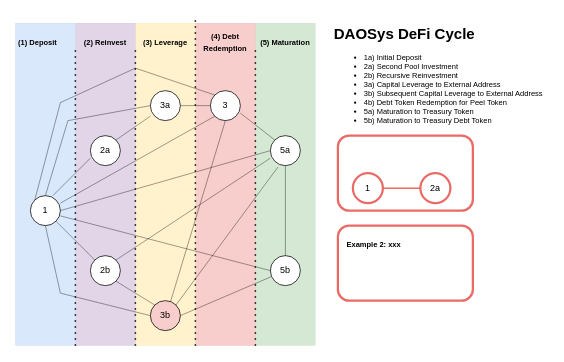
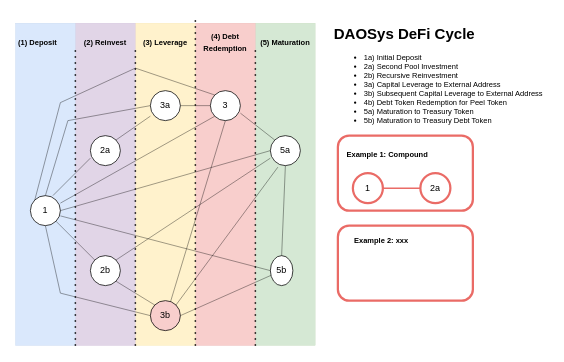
none -> (390, 154)
(390, 244) -> (398, 240)
(285, 270) -> (282, 270)
